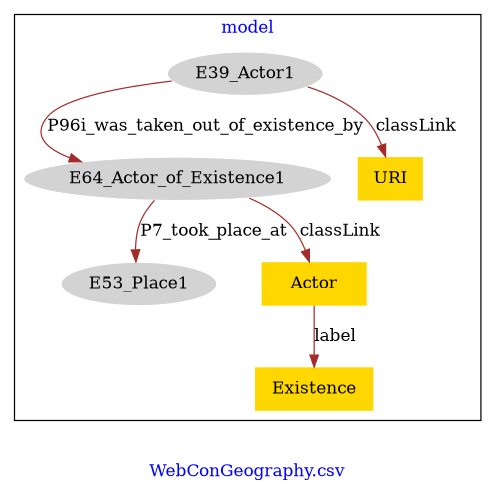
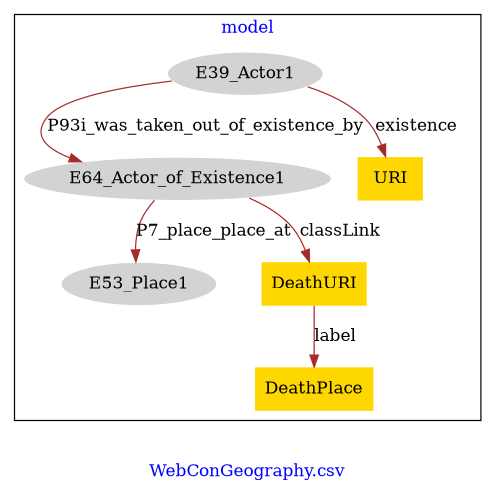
(205, 126) -> (205, 126)
(416, 126) -> (416, 126)
(214, 231) -> (214, 231)
(314, 284) -> (314, 284)
(314, 389) -> (314, 389)
